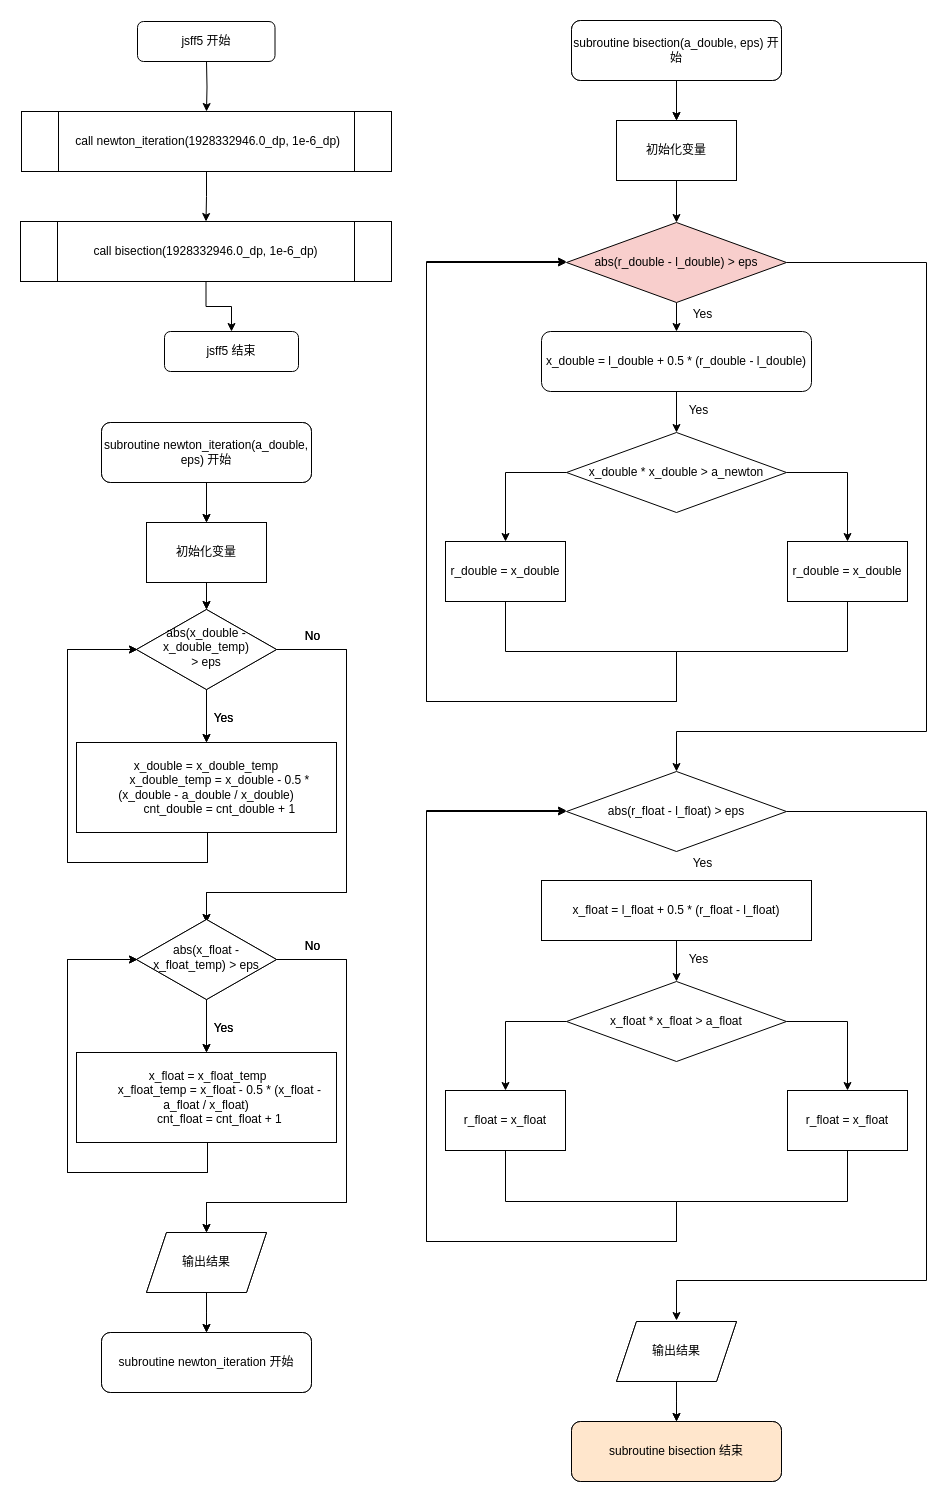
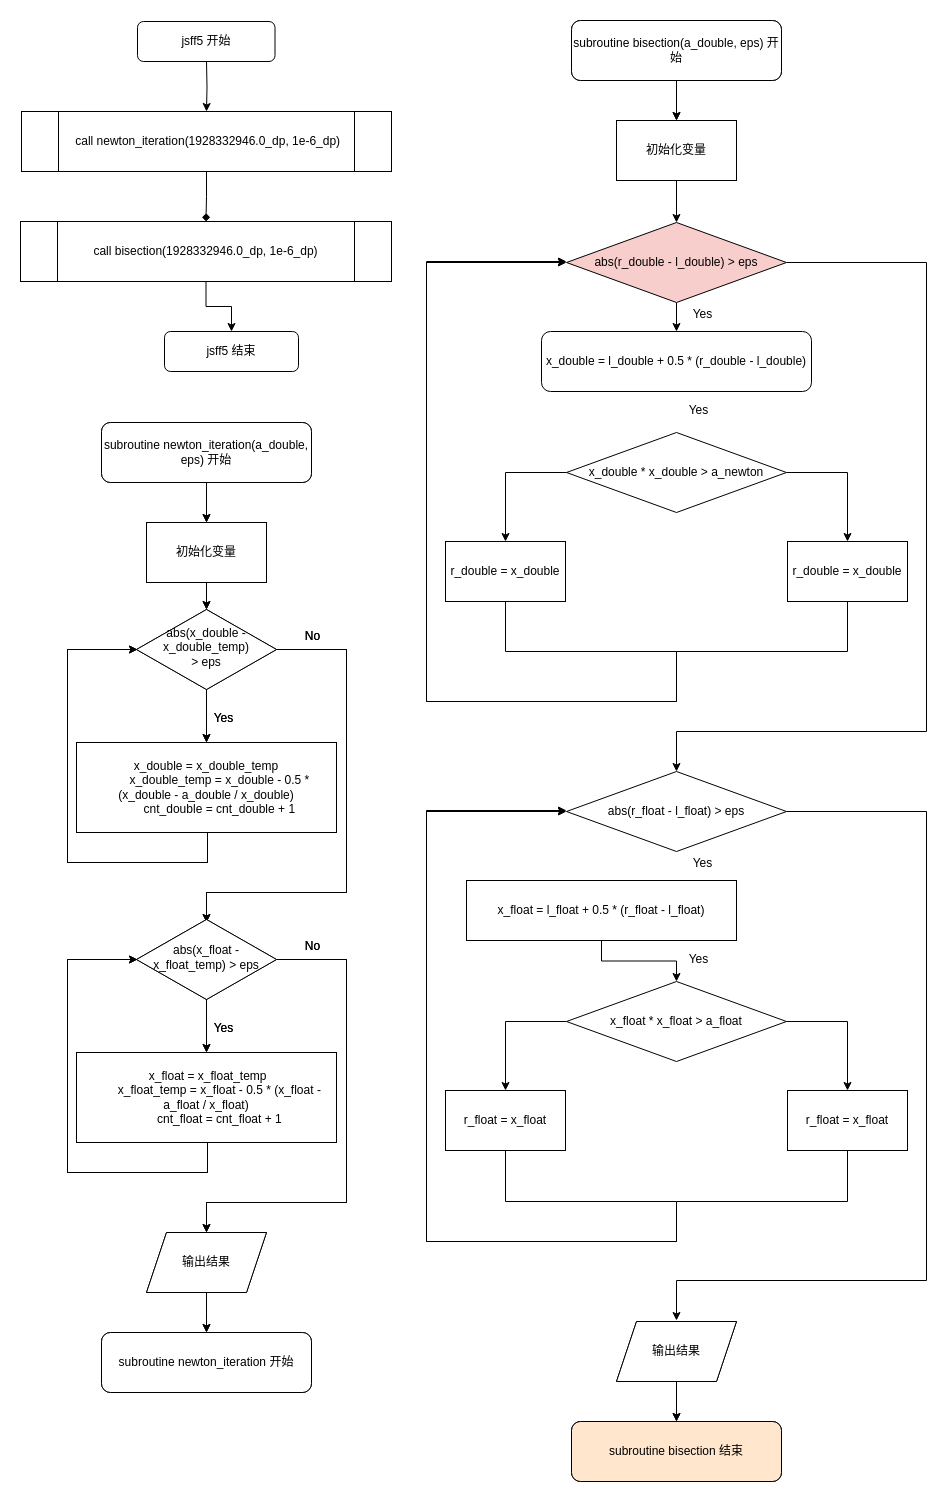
(206, 213) -> (206, 212)
(677, 409) -> none
(677, 911) -> (602, 911)
